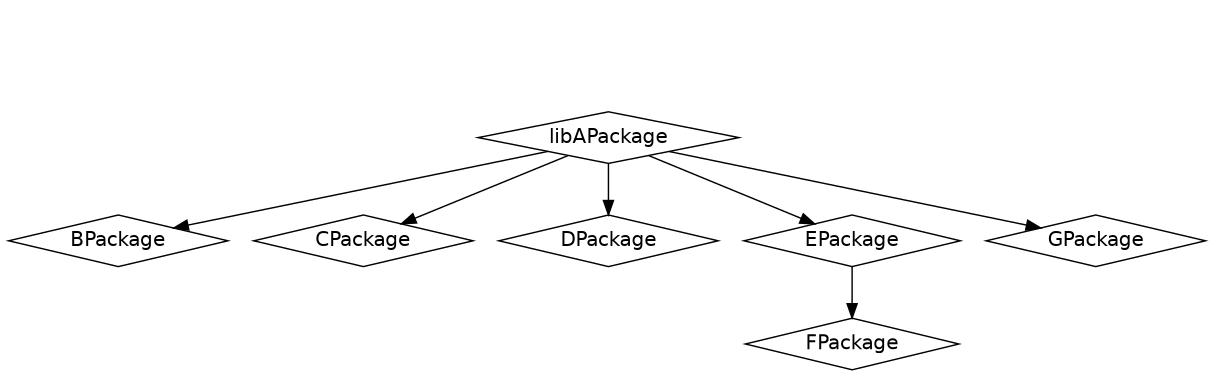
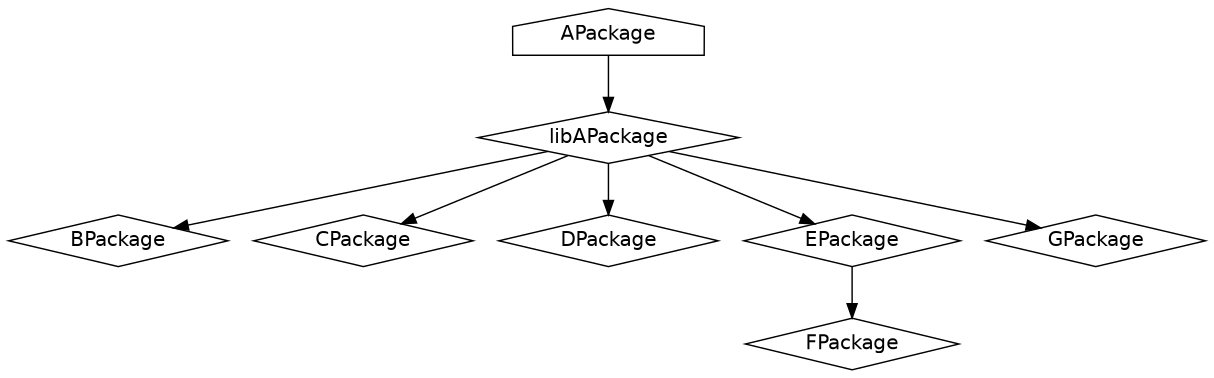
none -> (608, 34)
